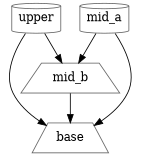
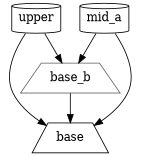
(36, 18) -> (36, 18)
(104, 18) -> (104, 18)
(70, 78) -> (70, 78)
(70, 138) -> (70, 138)
